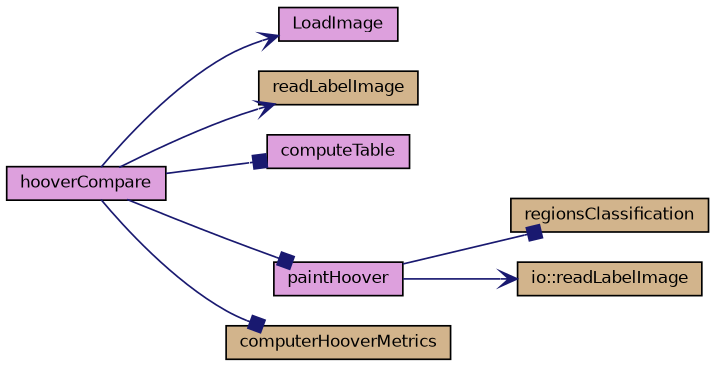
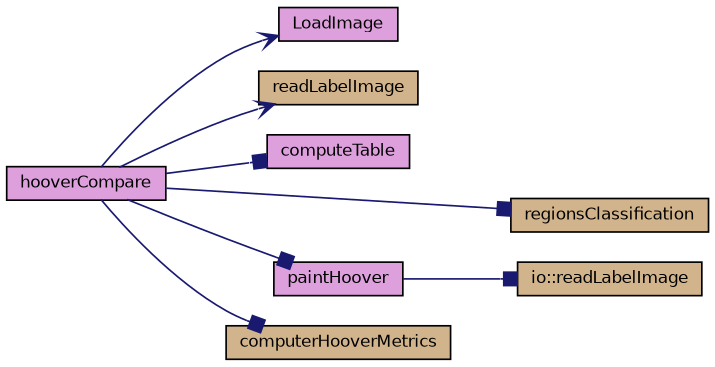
(464, 250) -> (330, 198)
(451, 279) -> (451, 279)
